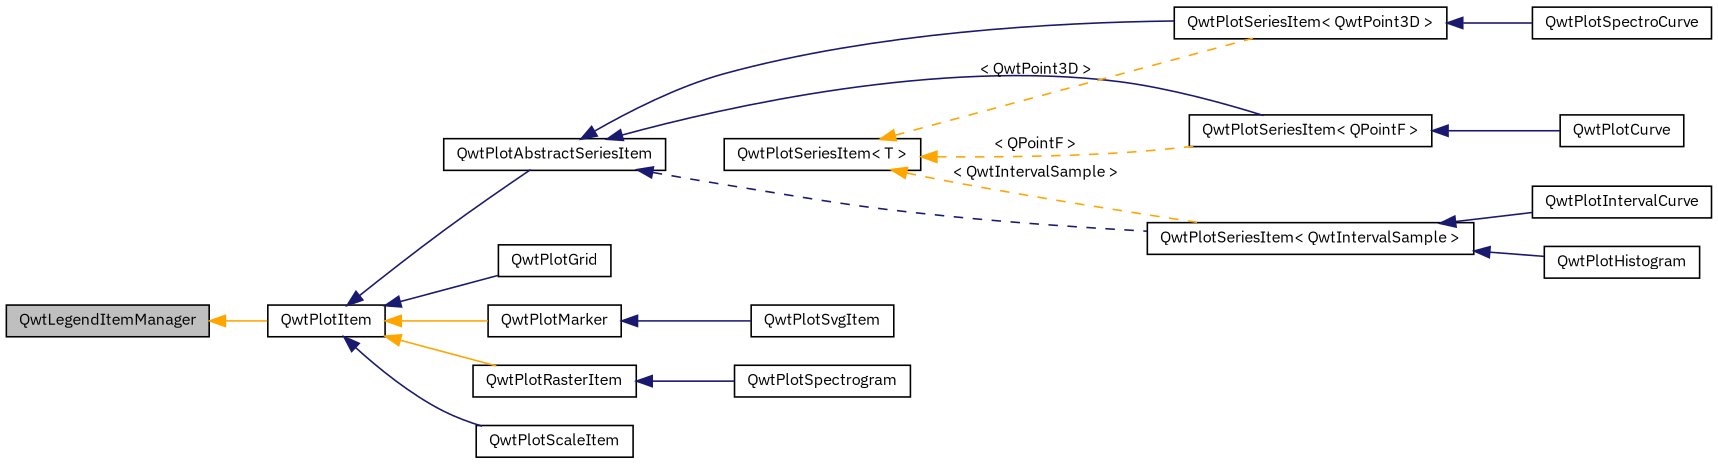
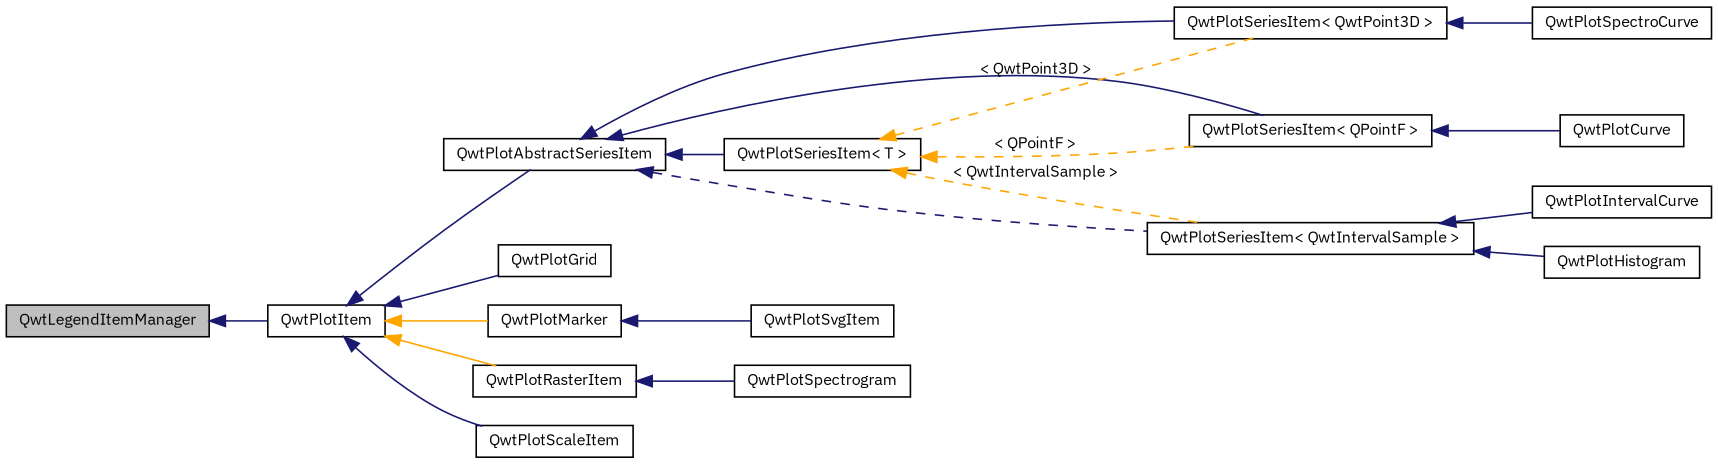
none -> (703, 155)
(247, 321) -> (247, 321)
